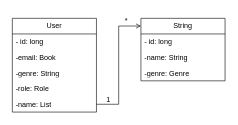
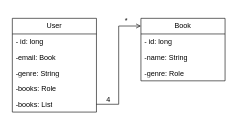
(183, 26) -> (183, 26)
(169, 74) -> (166, 74)
(34, 89) -> (37, 89)
(108, 99) -> (108, 99)
(35, 105) -> (37, 105)
